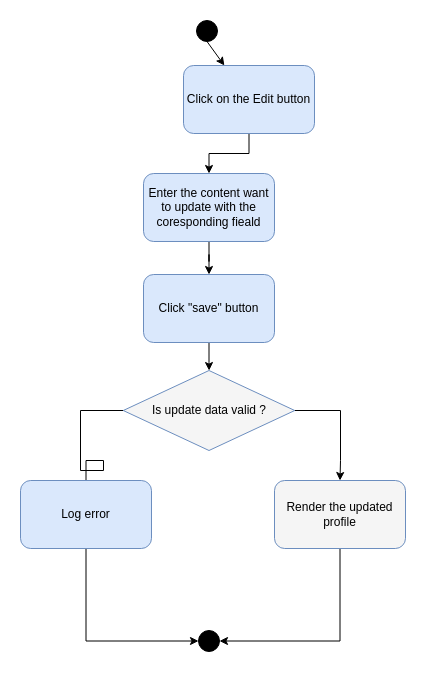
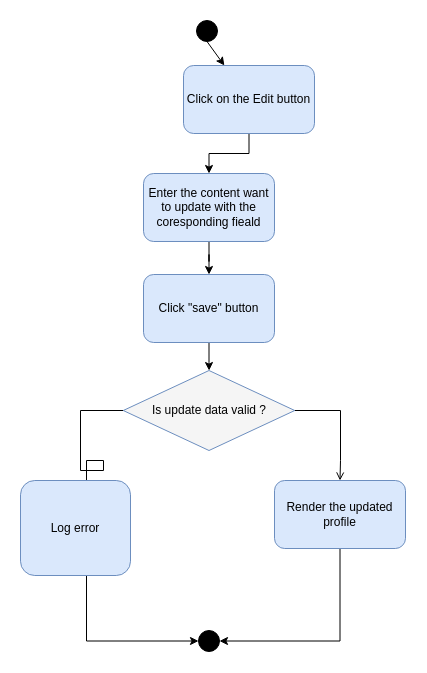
(340, 472) -> (340, 474)
(86, 515) -> (76, 528)
(340, 515) -> (340, 515)
